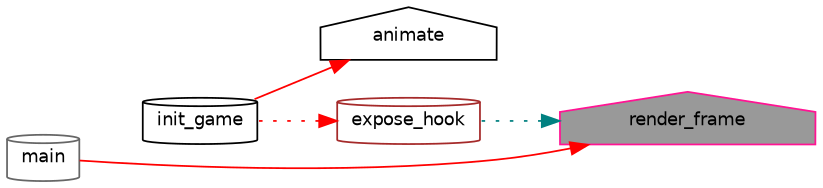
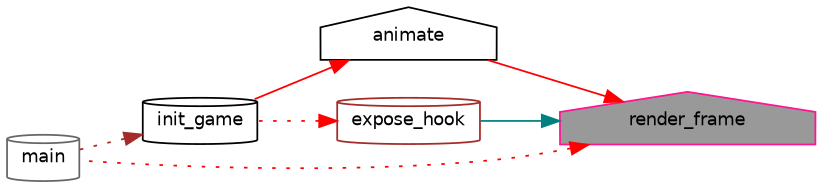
none -> (547, 78)
(511, 121) -> (511, 121)
none -> (102, 144)
(326, 168) -> (326, 168)
